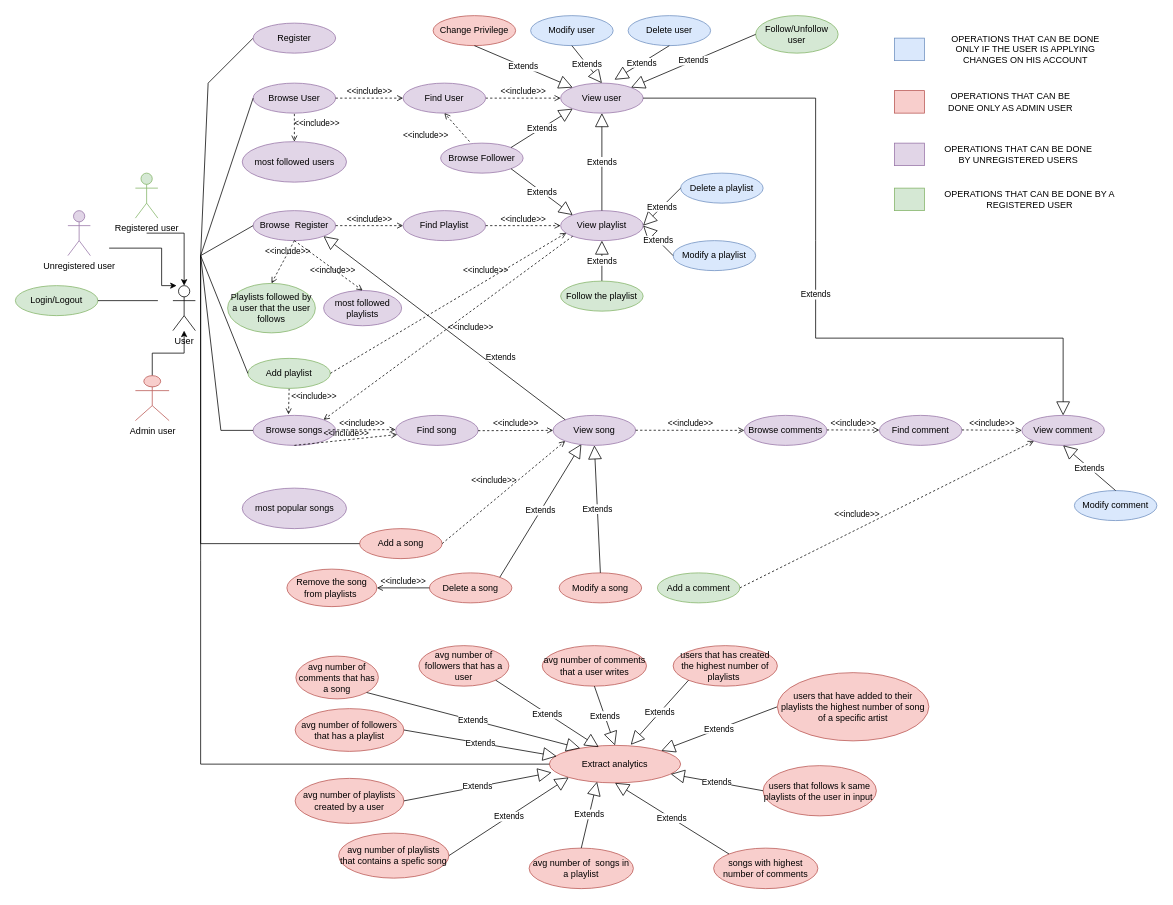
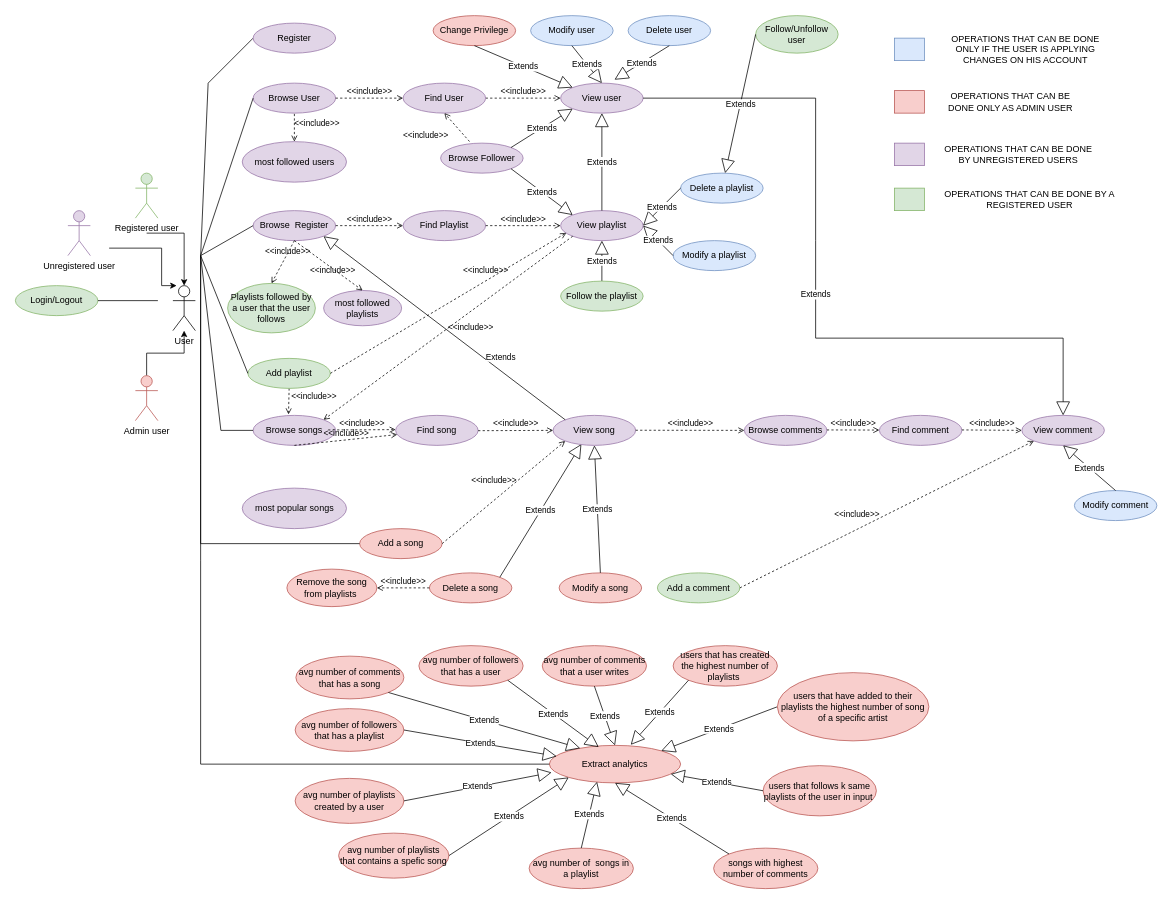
(700, 58) -> (742, 95)
(152, 398) -> (147, 398)
(404, 588) -> (404, 588)
(464, 666) -> (471, 666)
(337, 677) -> (350, 677)
